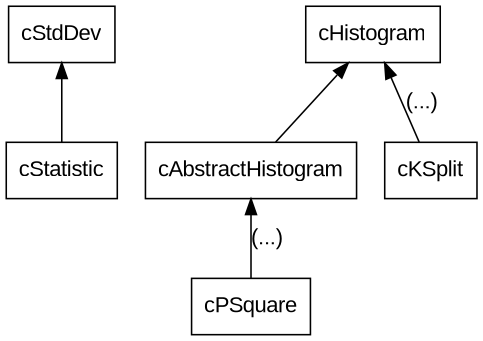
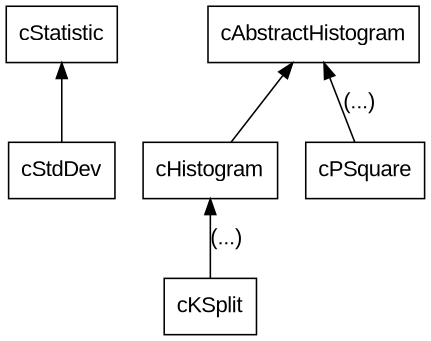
(306, 108) -> (257, 109)
(62, 110) -> (62, 110)
